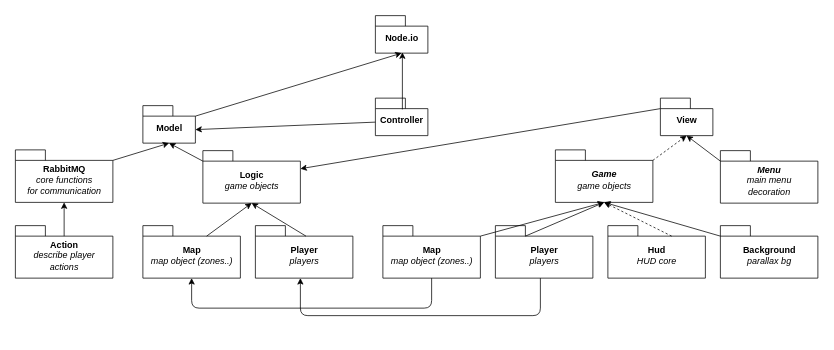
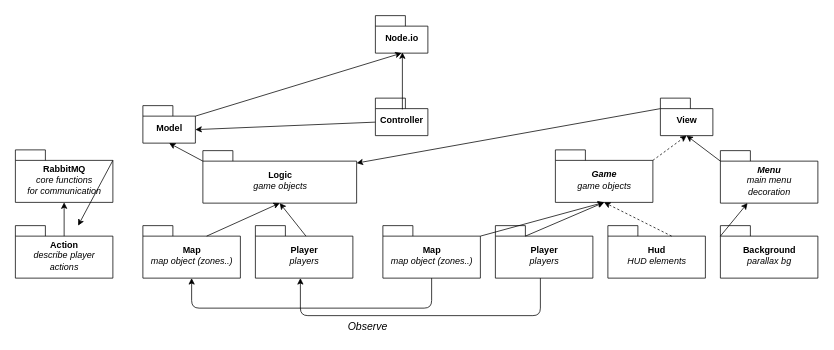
(139, 152) -> (97, 189)
(252, 177) -> (280, 177)
(665, 220) -> (732, 222)
(657, 255) -> (657, 255)
none -> (368, 326)
